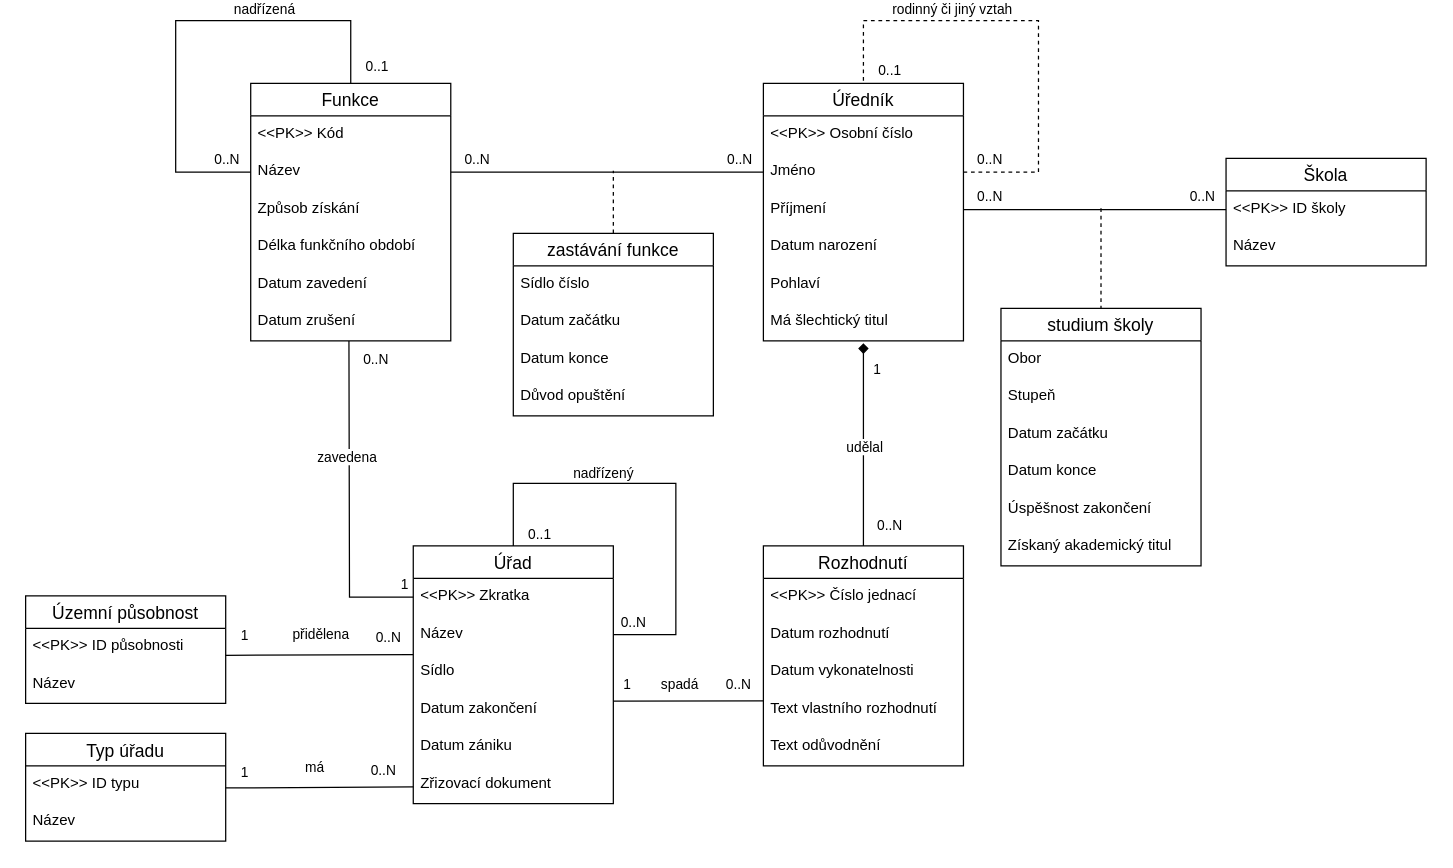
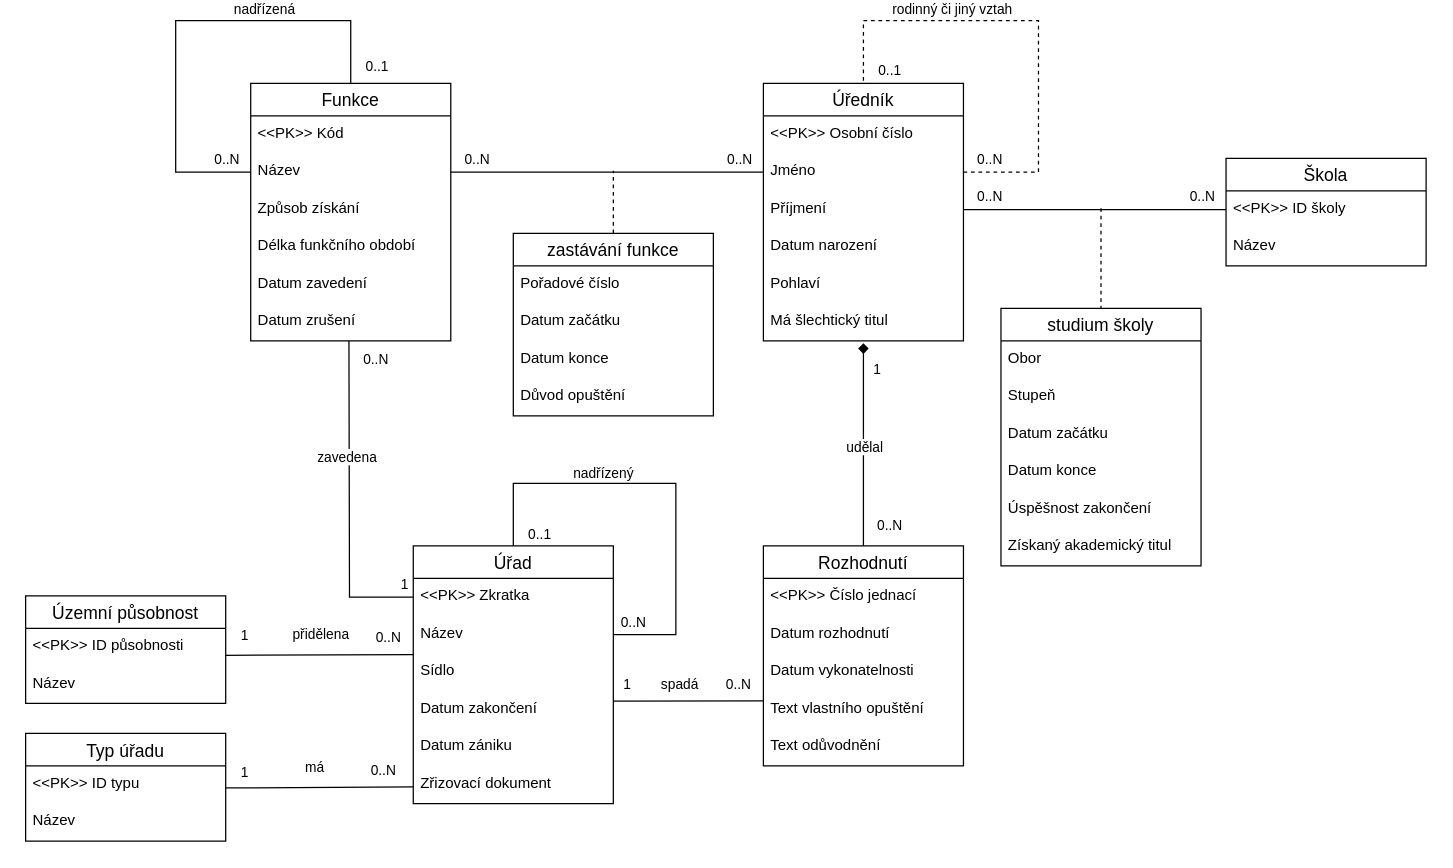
(560, 283) -> (575, 283)
(869, 708) -> (861, 708)
